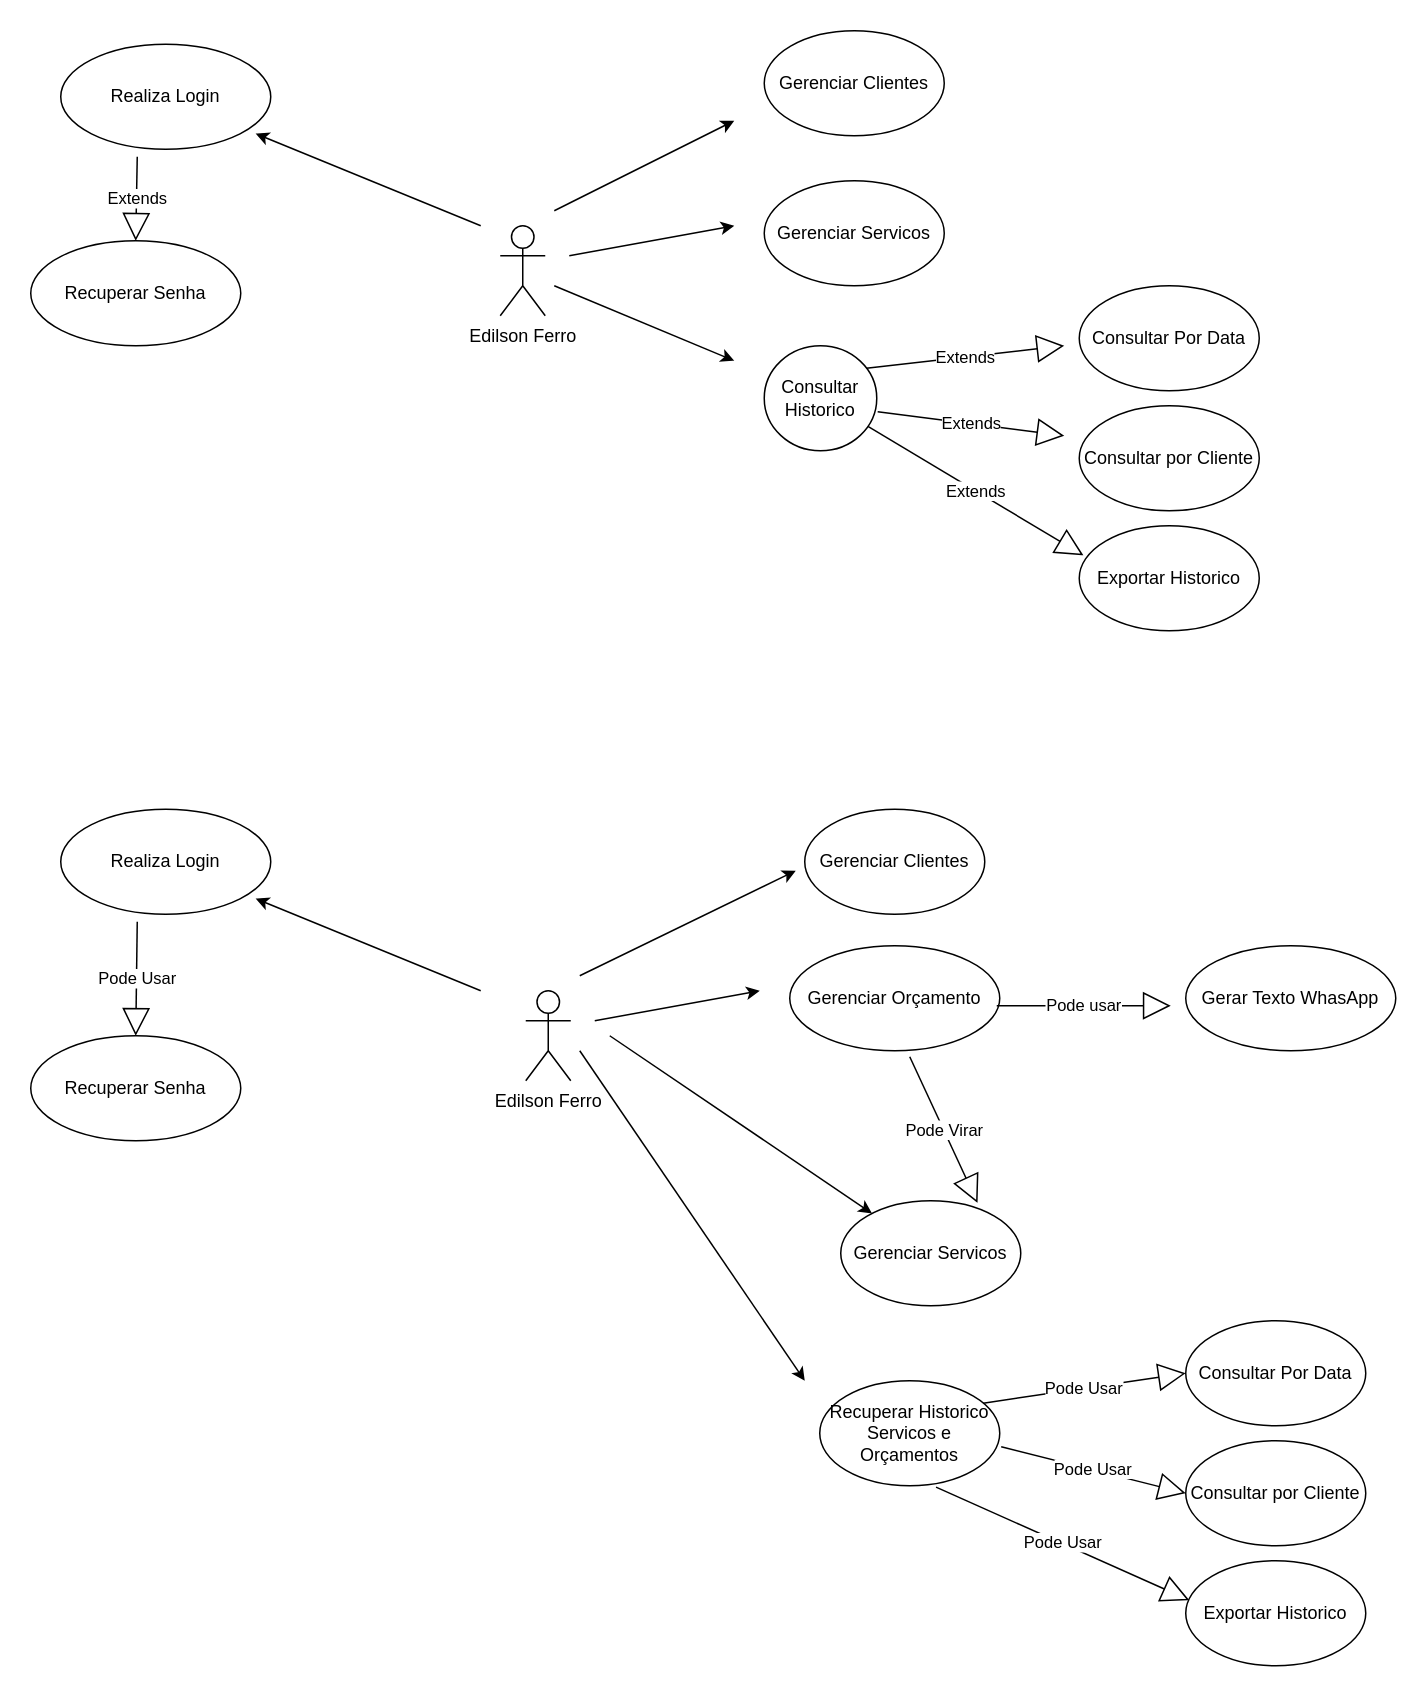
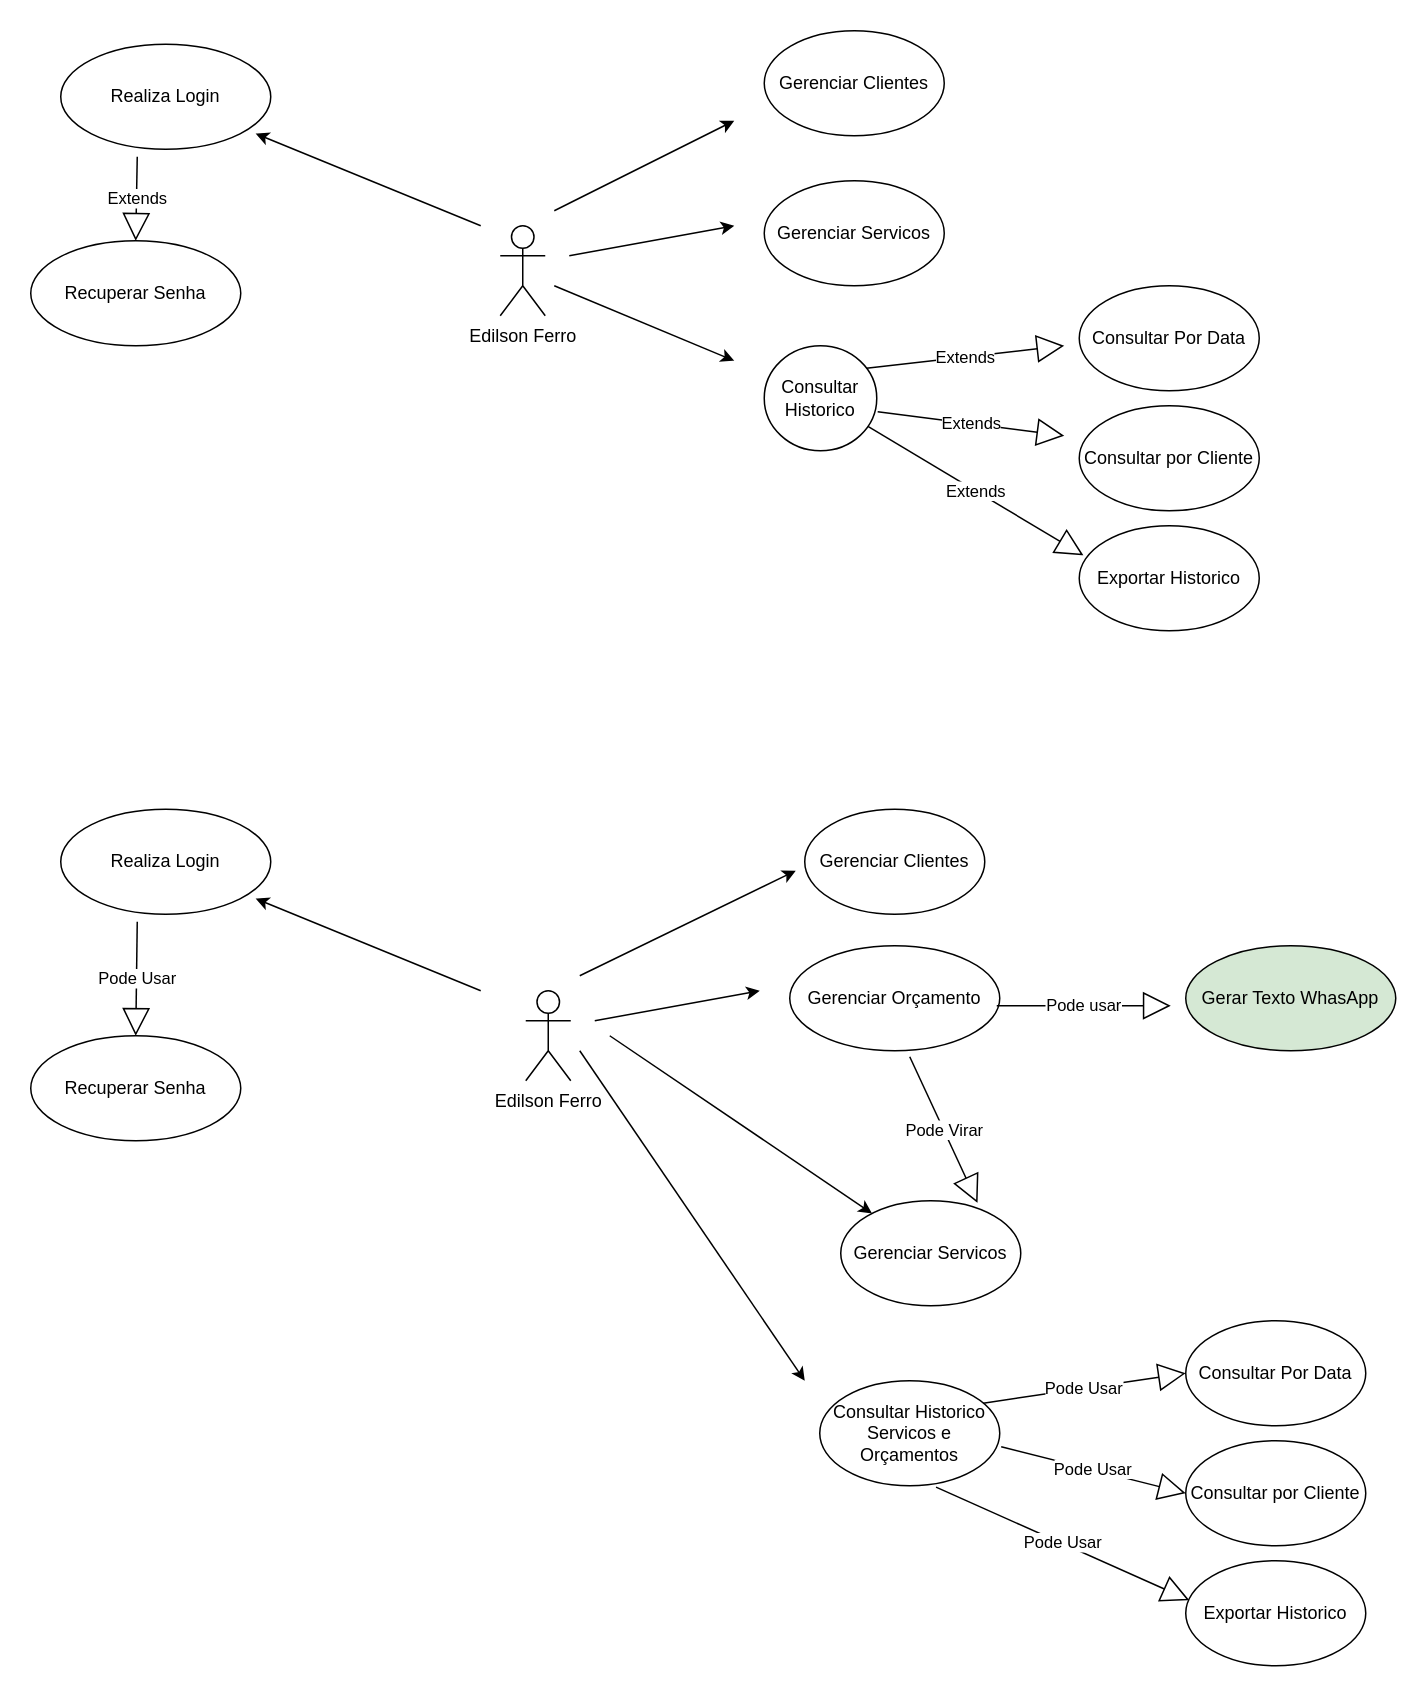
(1291, 998) -> (1291, 998)
(910, 1433) -> (910, 1433)
